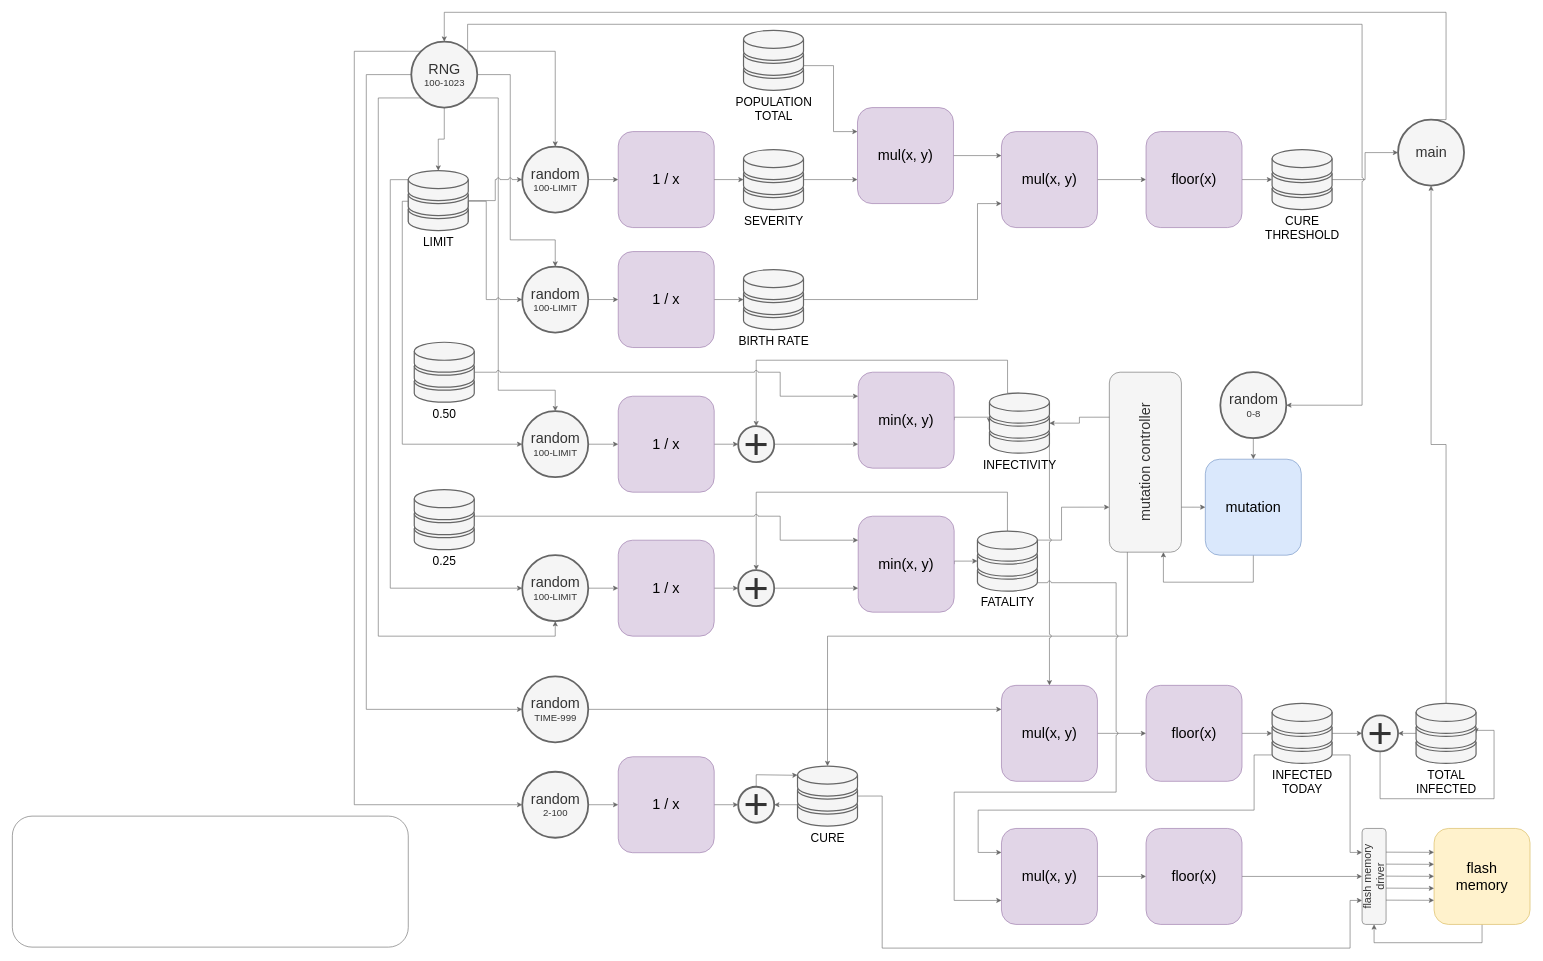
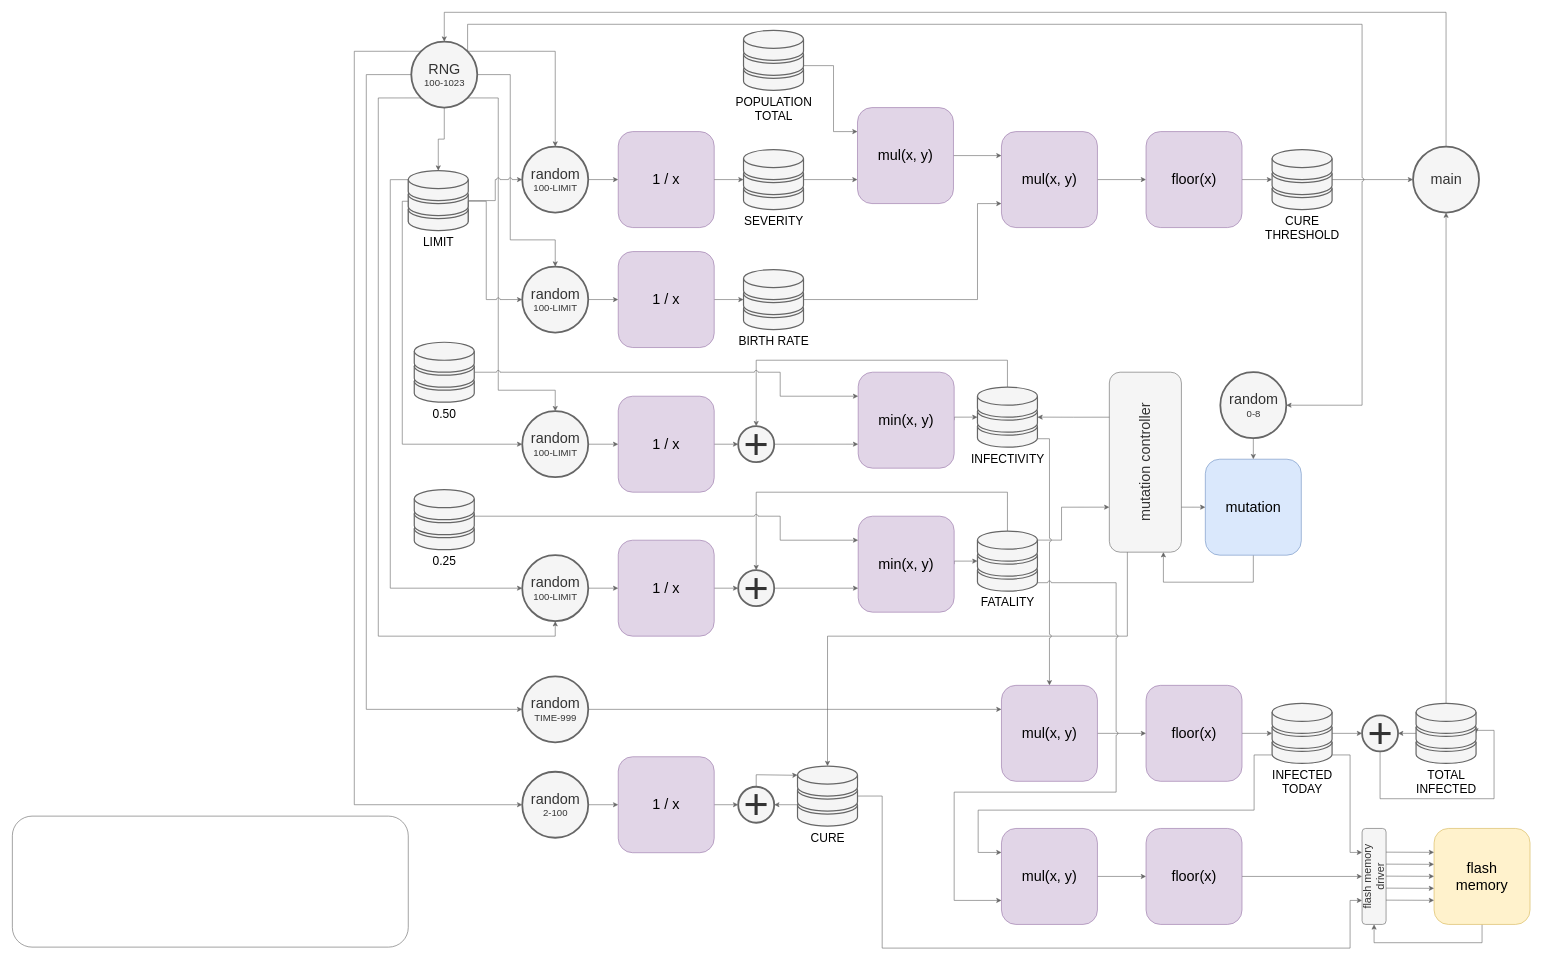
(1431, 153) -> (1446, 180)
(1020, 423) -> (1008, 417)
